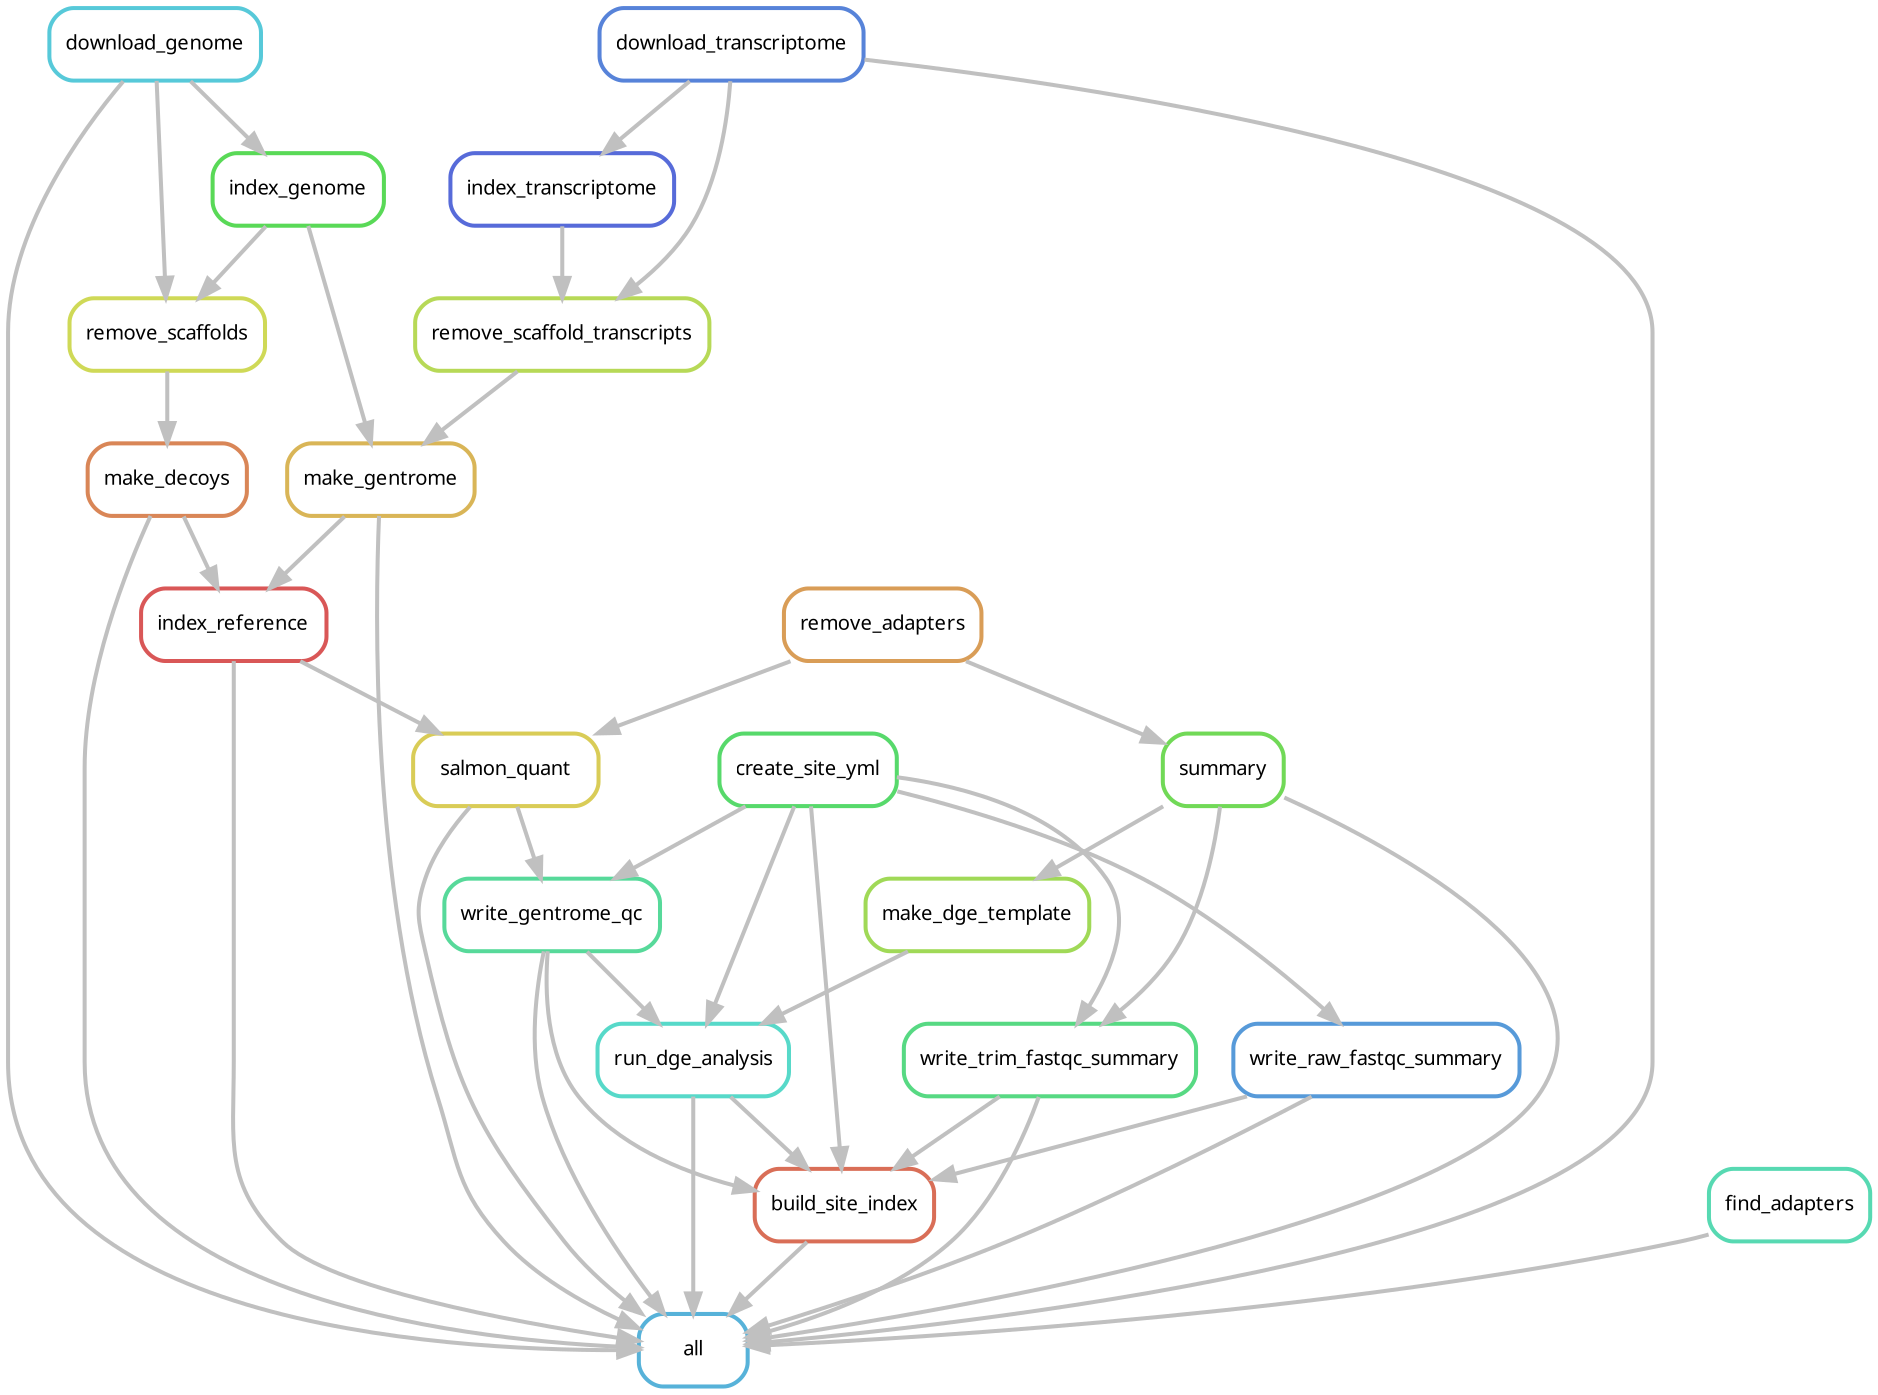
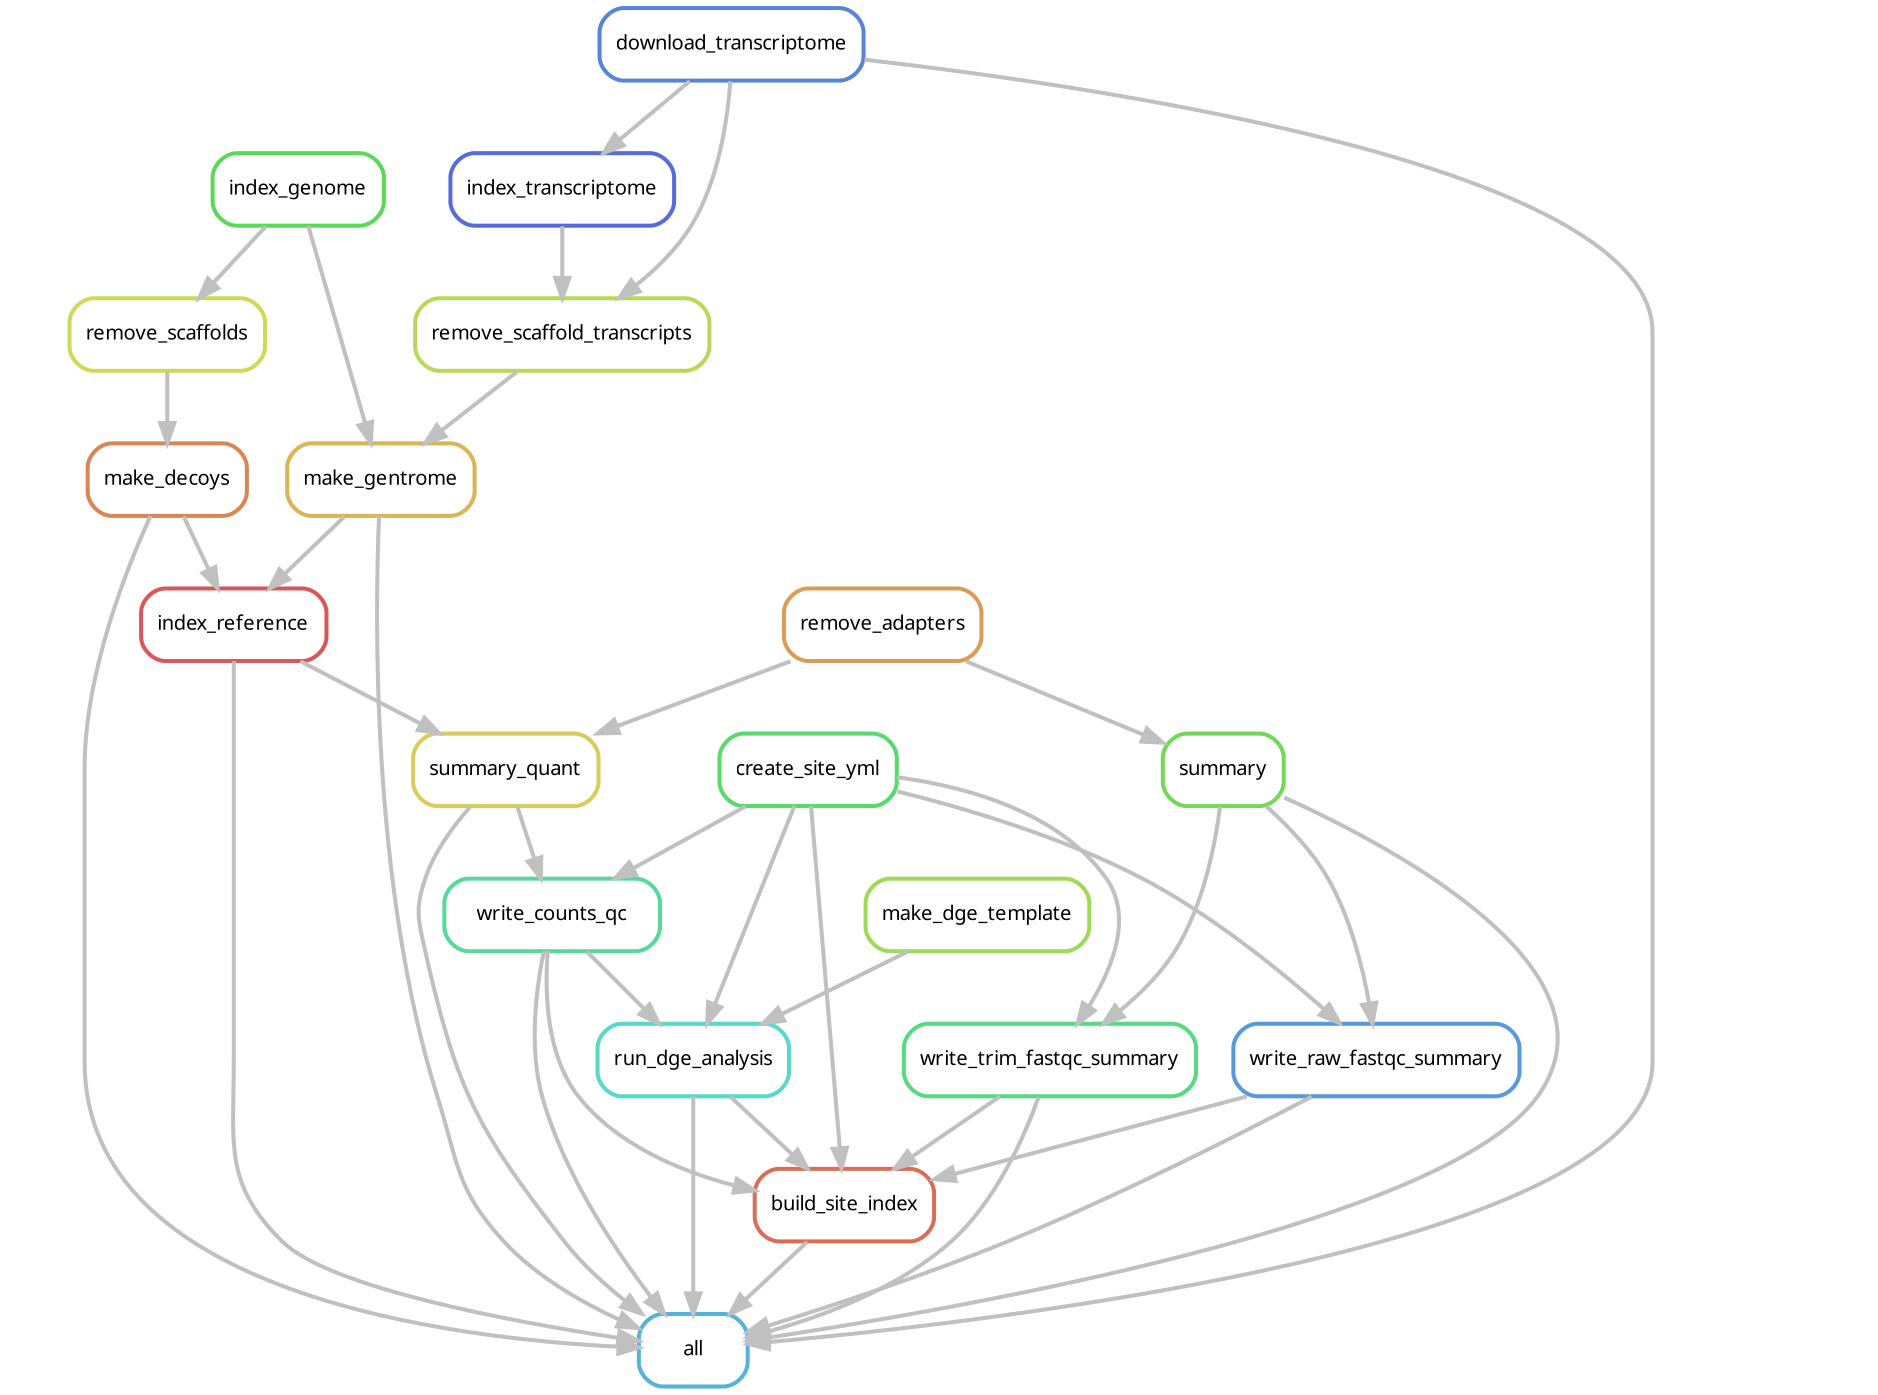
(155, 44) -> none
(506, 770) -> (506, 770)
(1109, 837) -> (1336, 895)
(552, 915) -> (552, 915)
(1790, 1205) -> none
